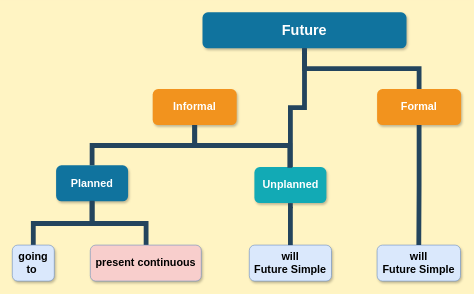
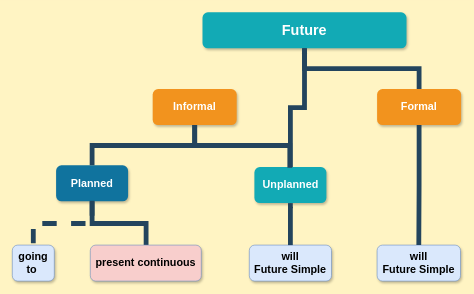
(305, 30) -> (305, 30)
(64, 224) -> (64, 224)
